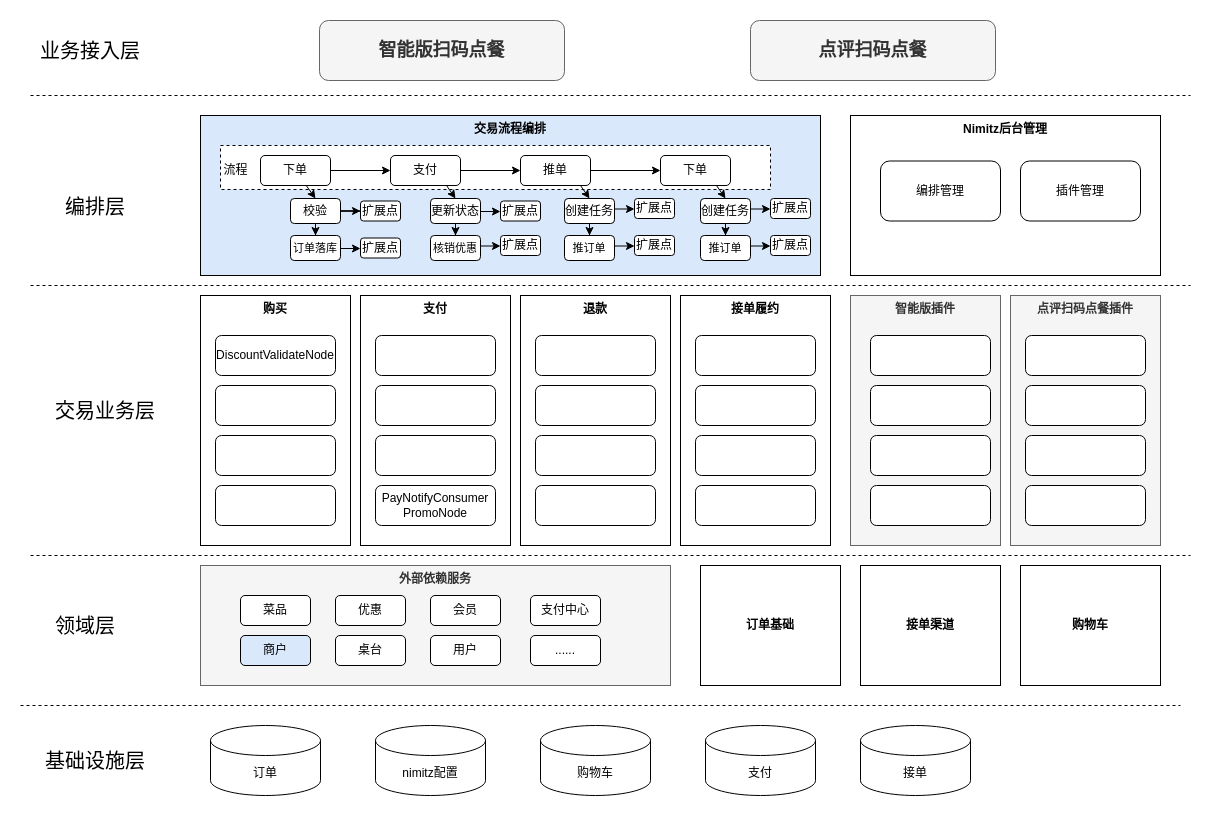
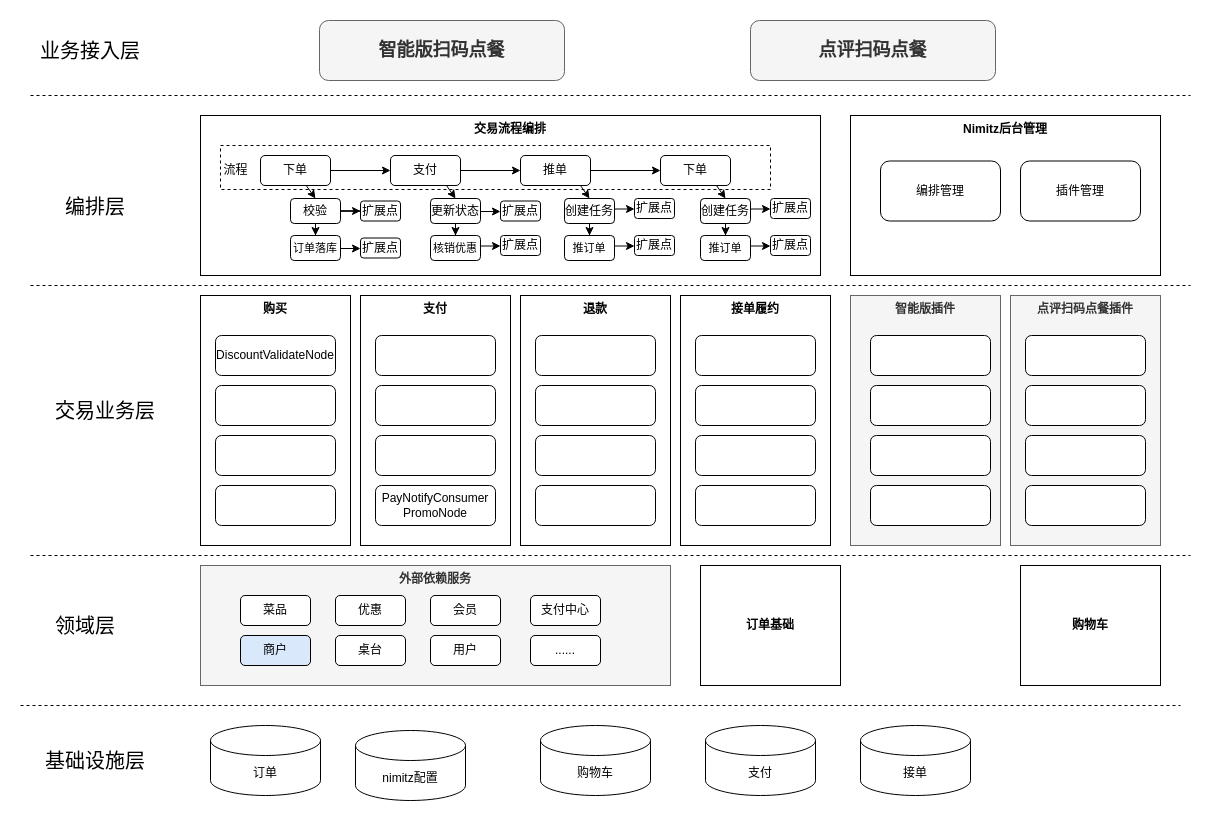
(511, 196) -> (511, 196)
(931, 626) -> none
(431, 761) -> (411, 766)
